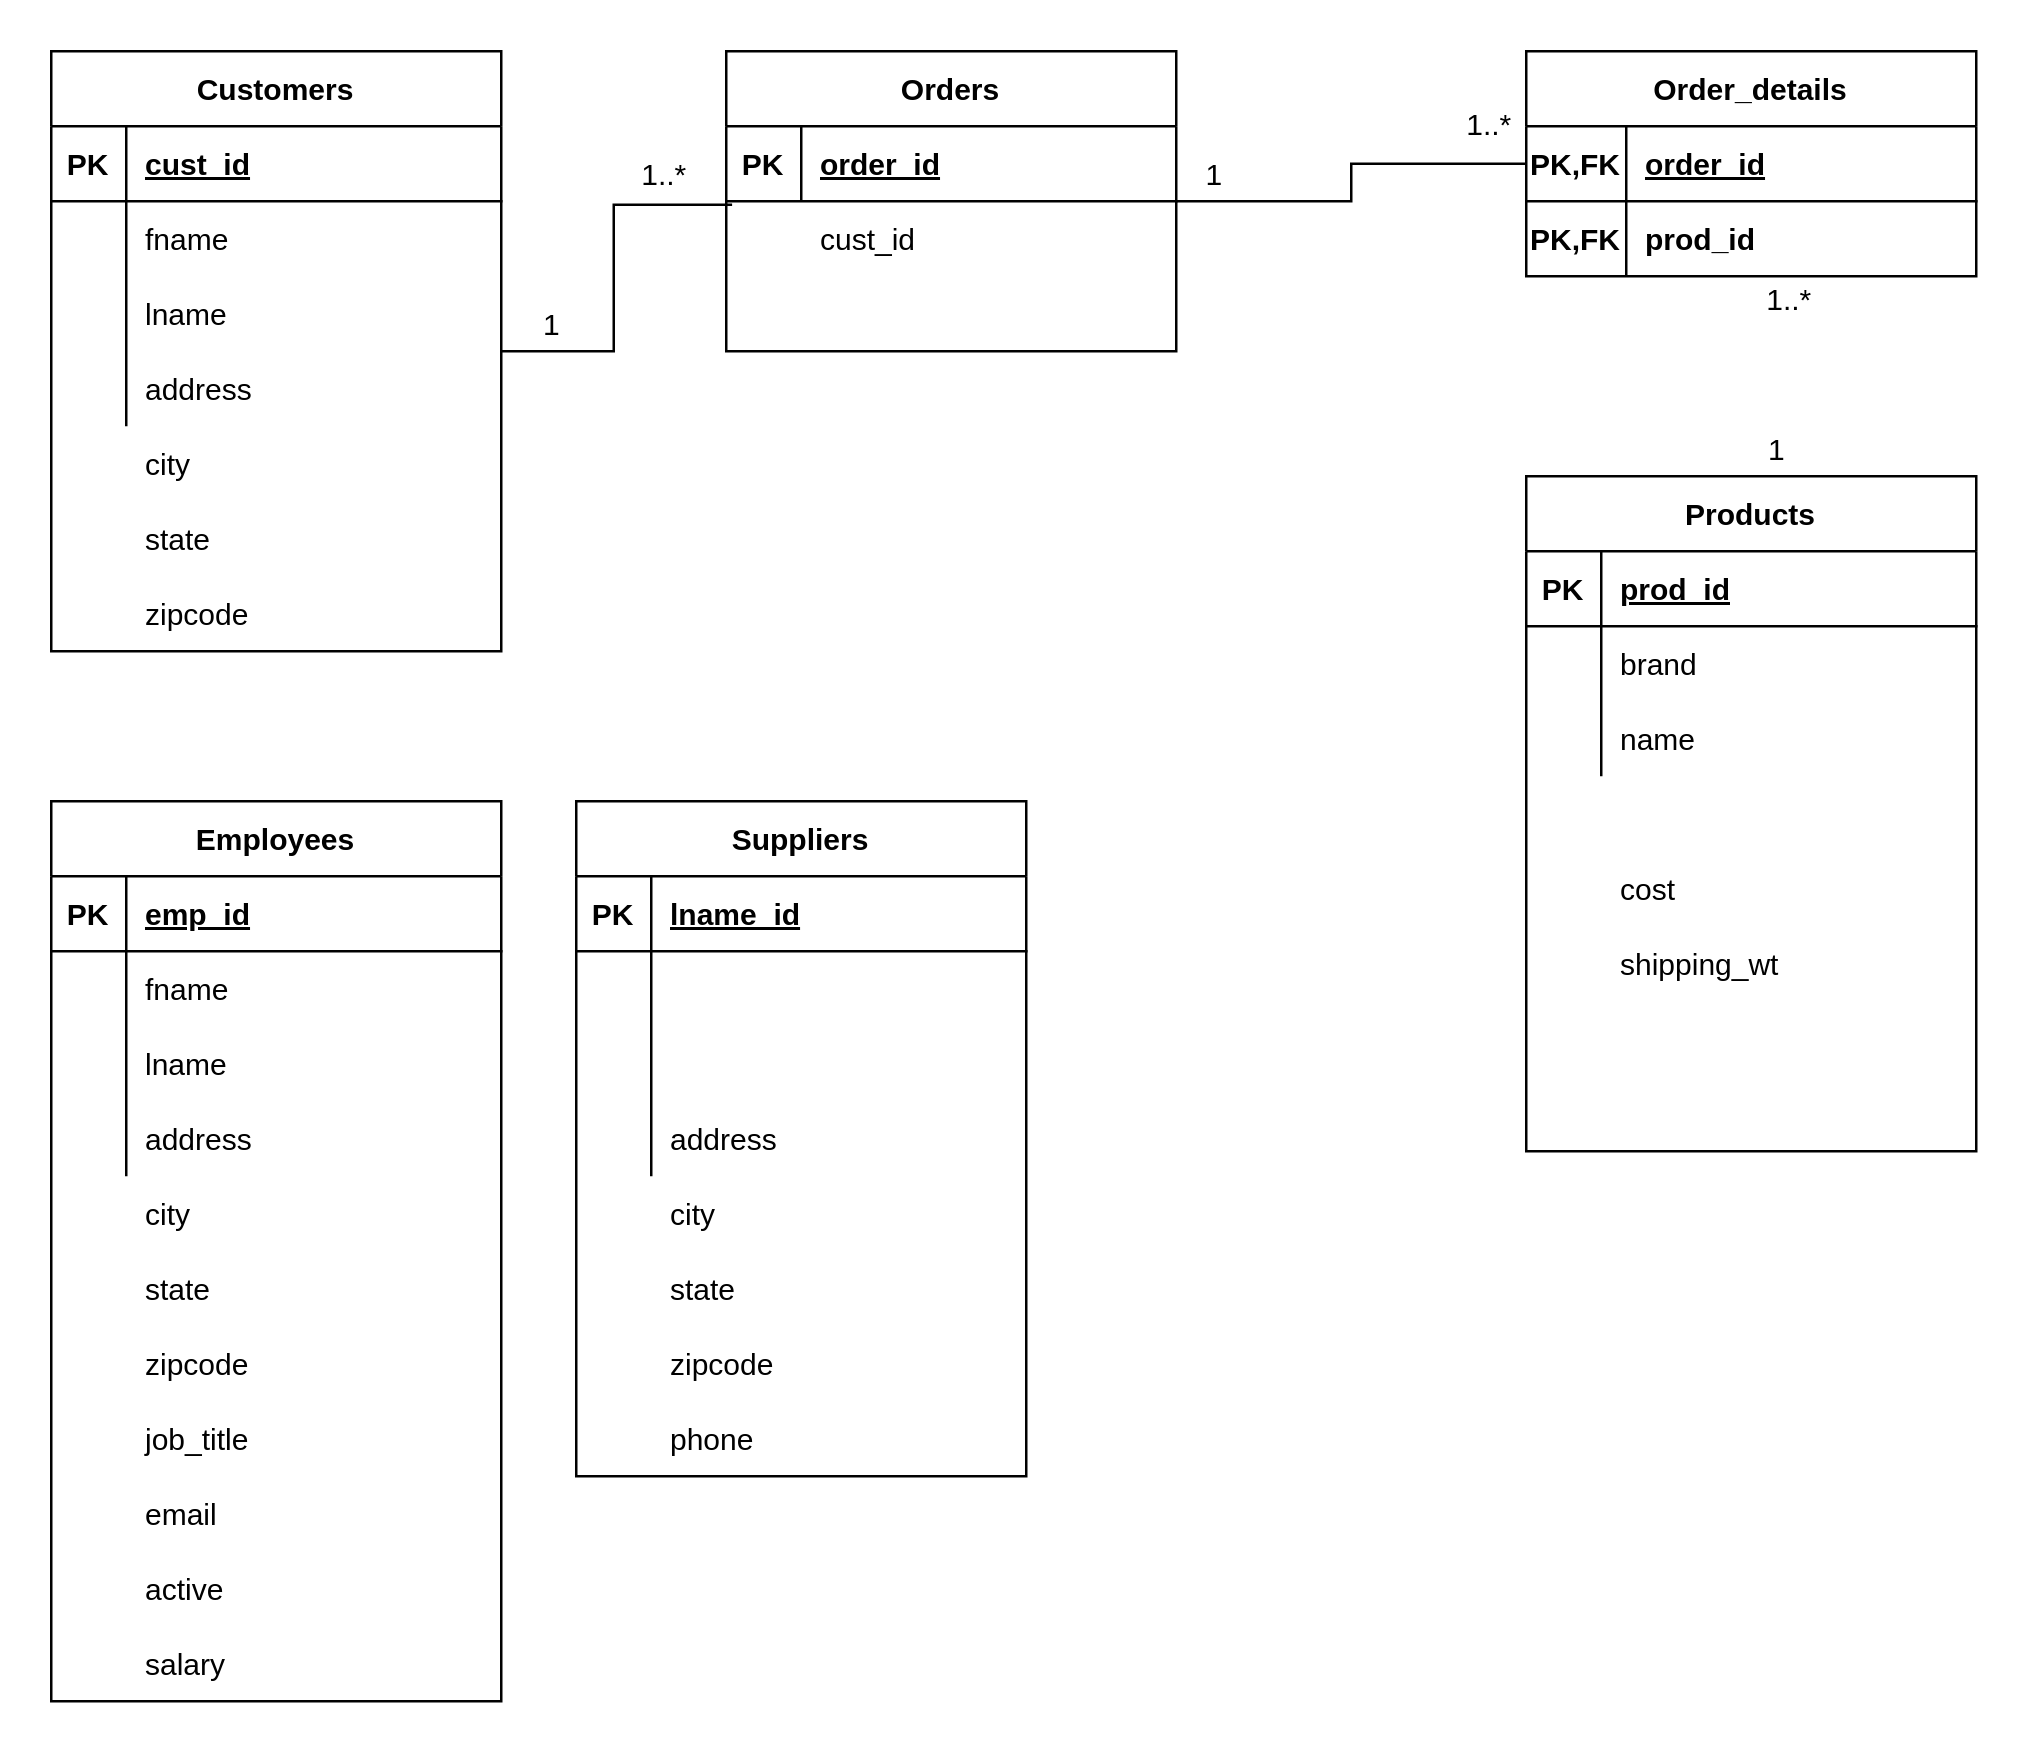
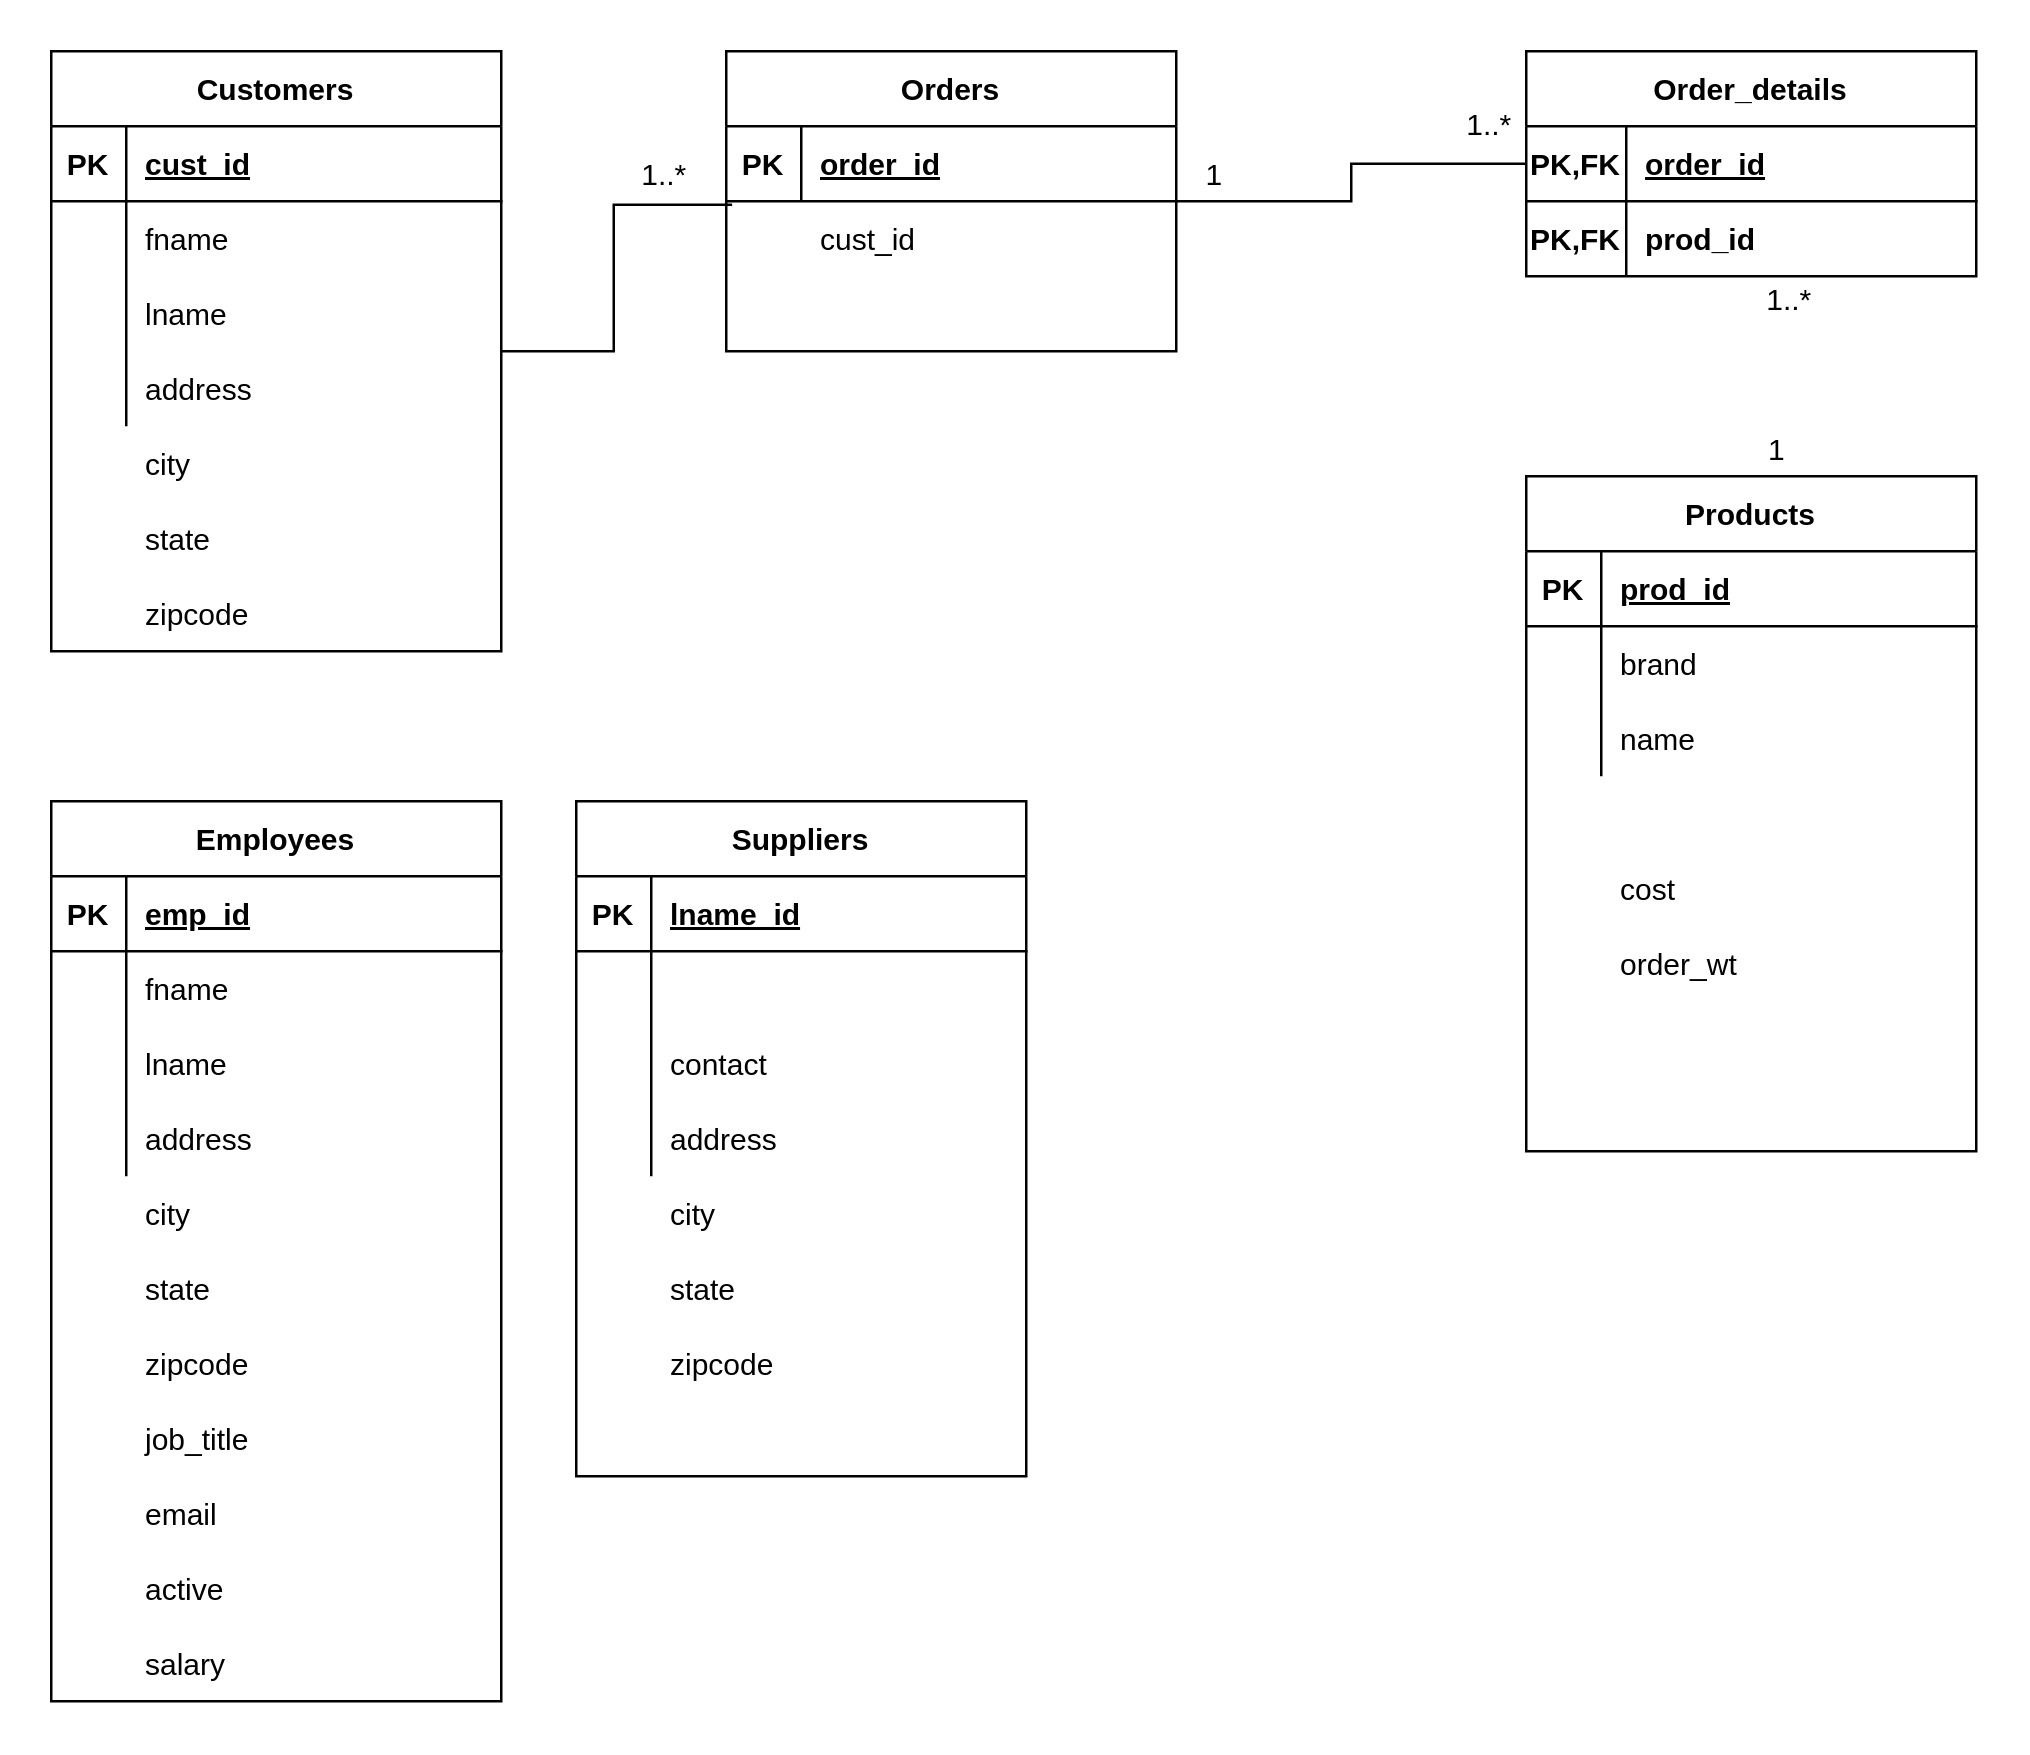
(551, 326) -> none
(1705, 965) -> (1687, 965)
none -> (839, 1064)
(839, 1439) -> none
